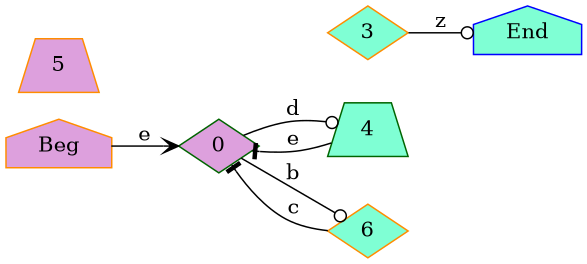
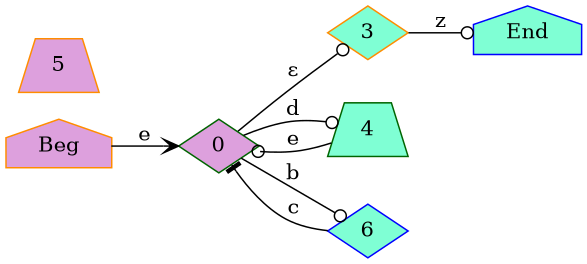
none -> (287, 91)
(296, 151) -> (296, 151)
(368, 231) -> (368, 231)
